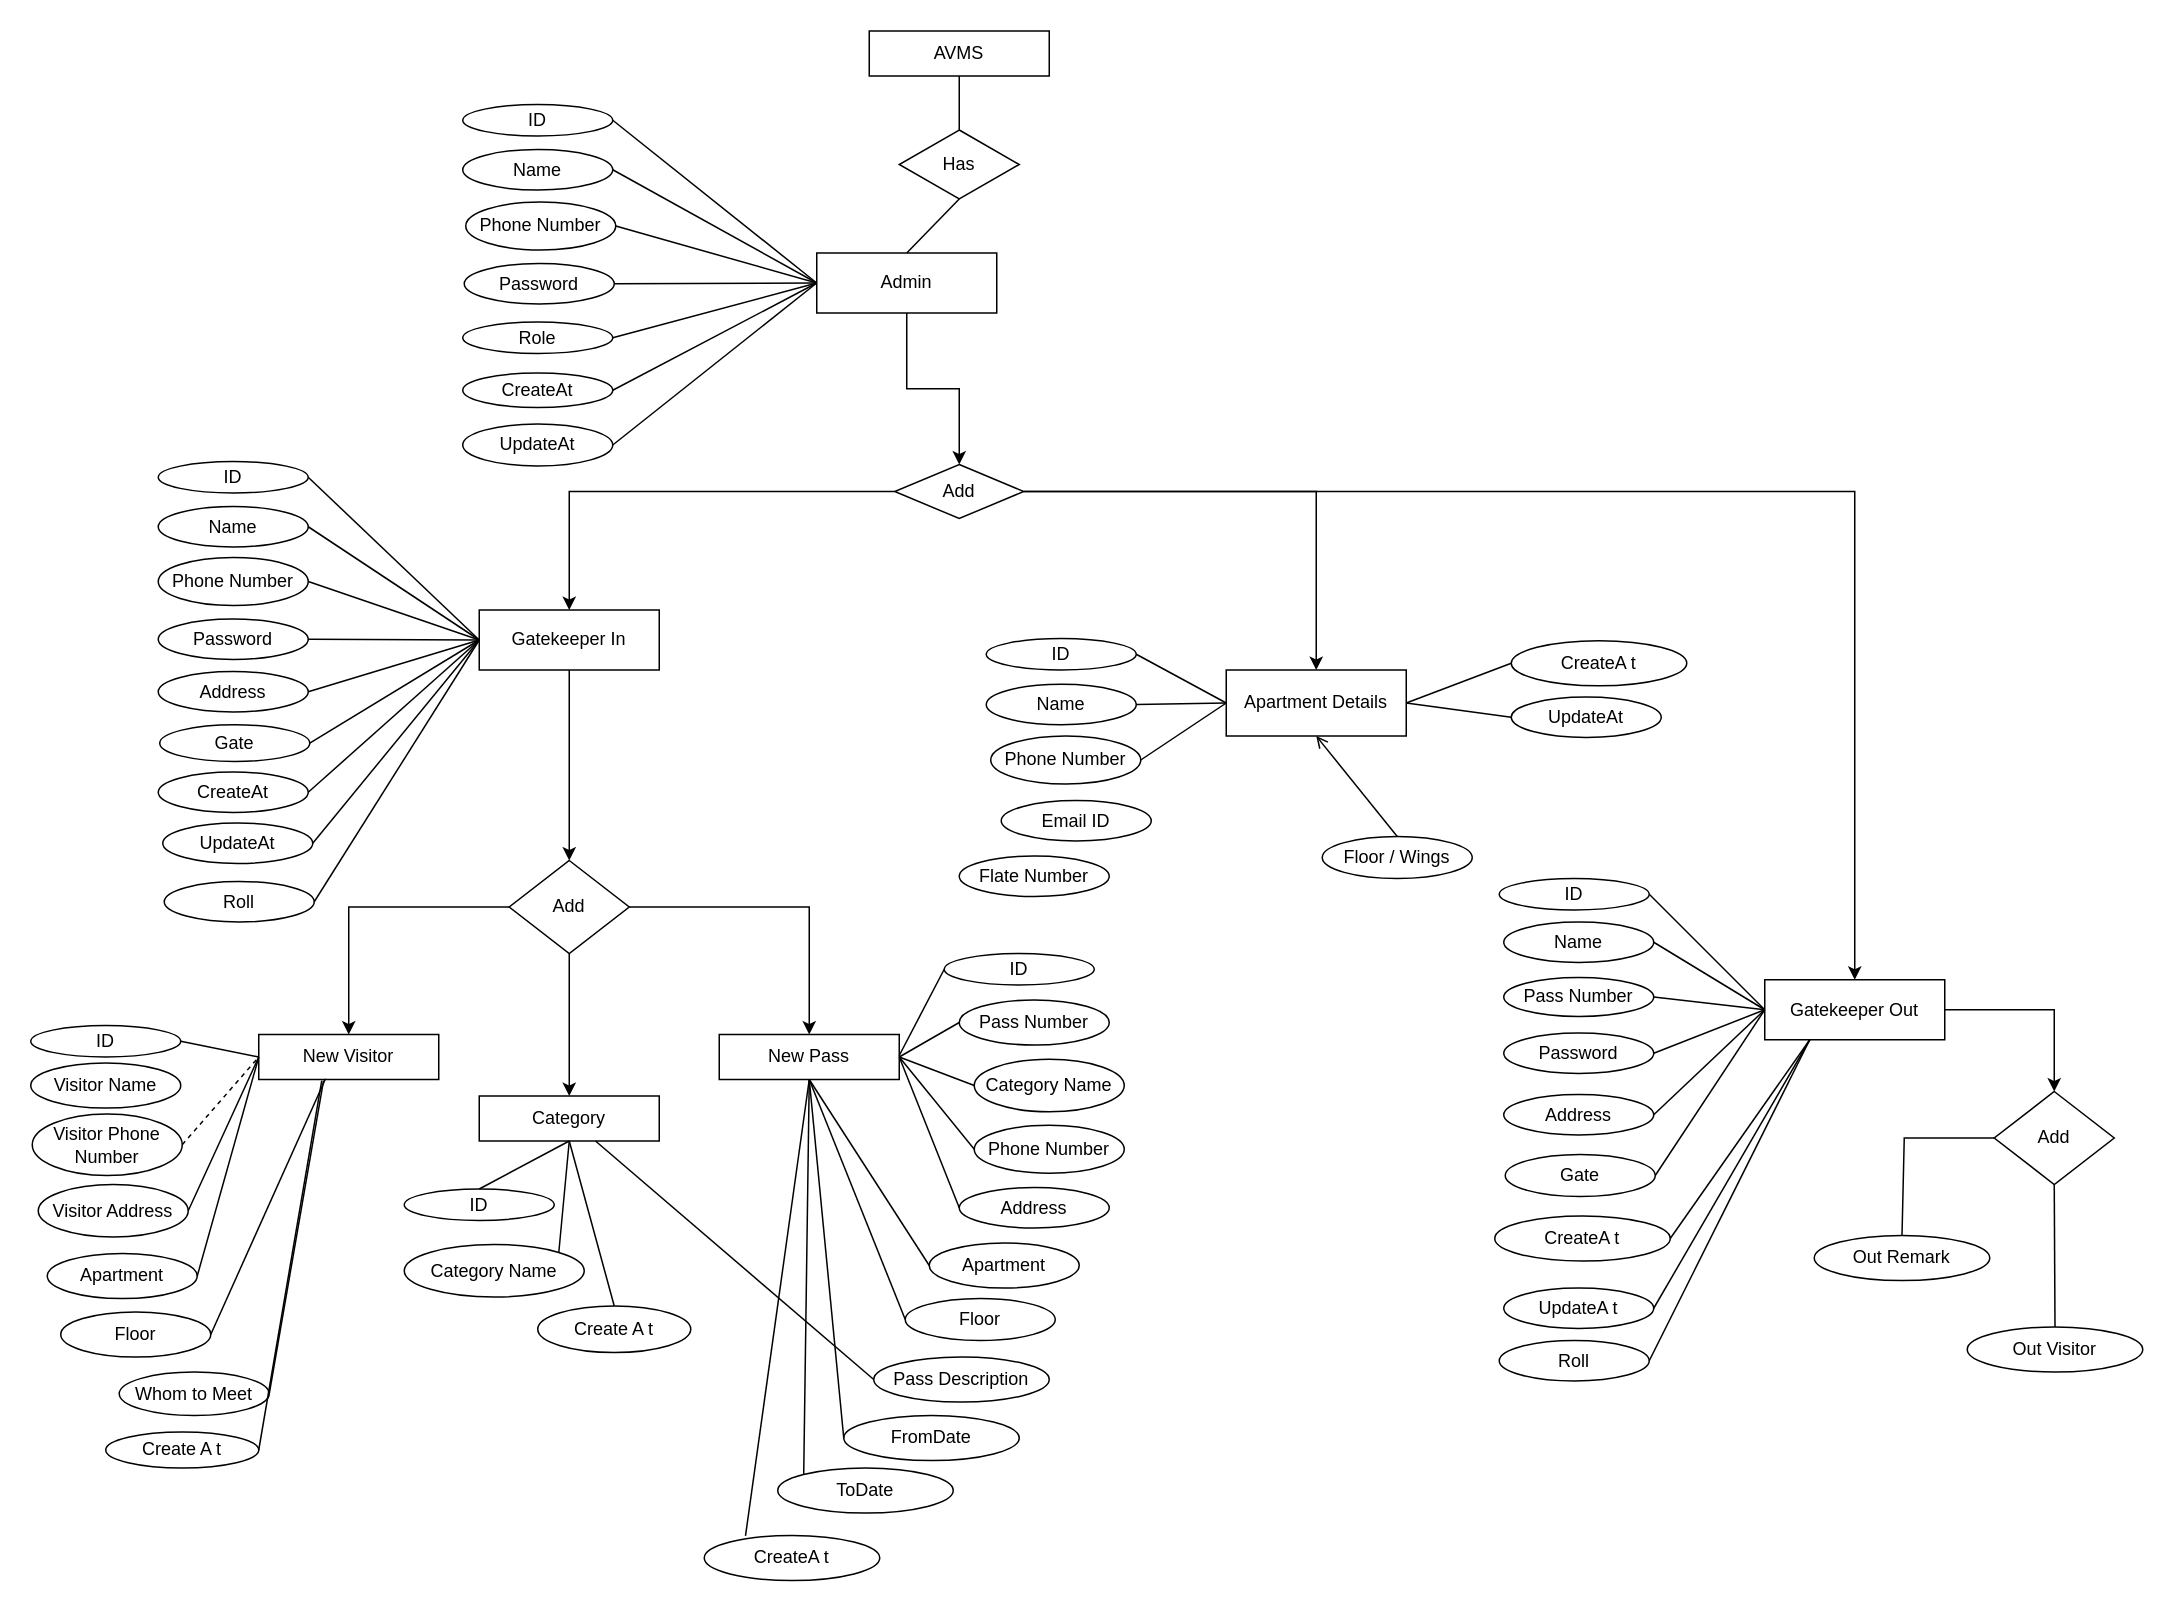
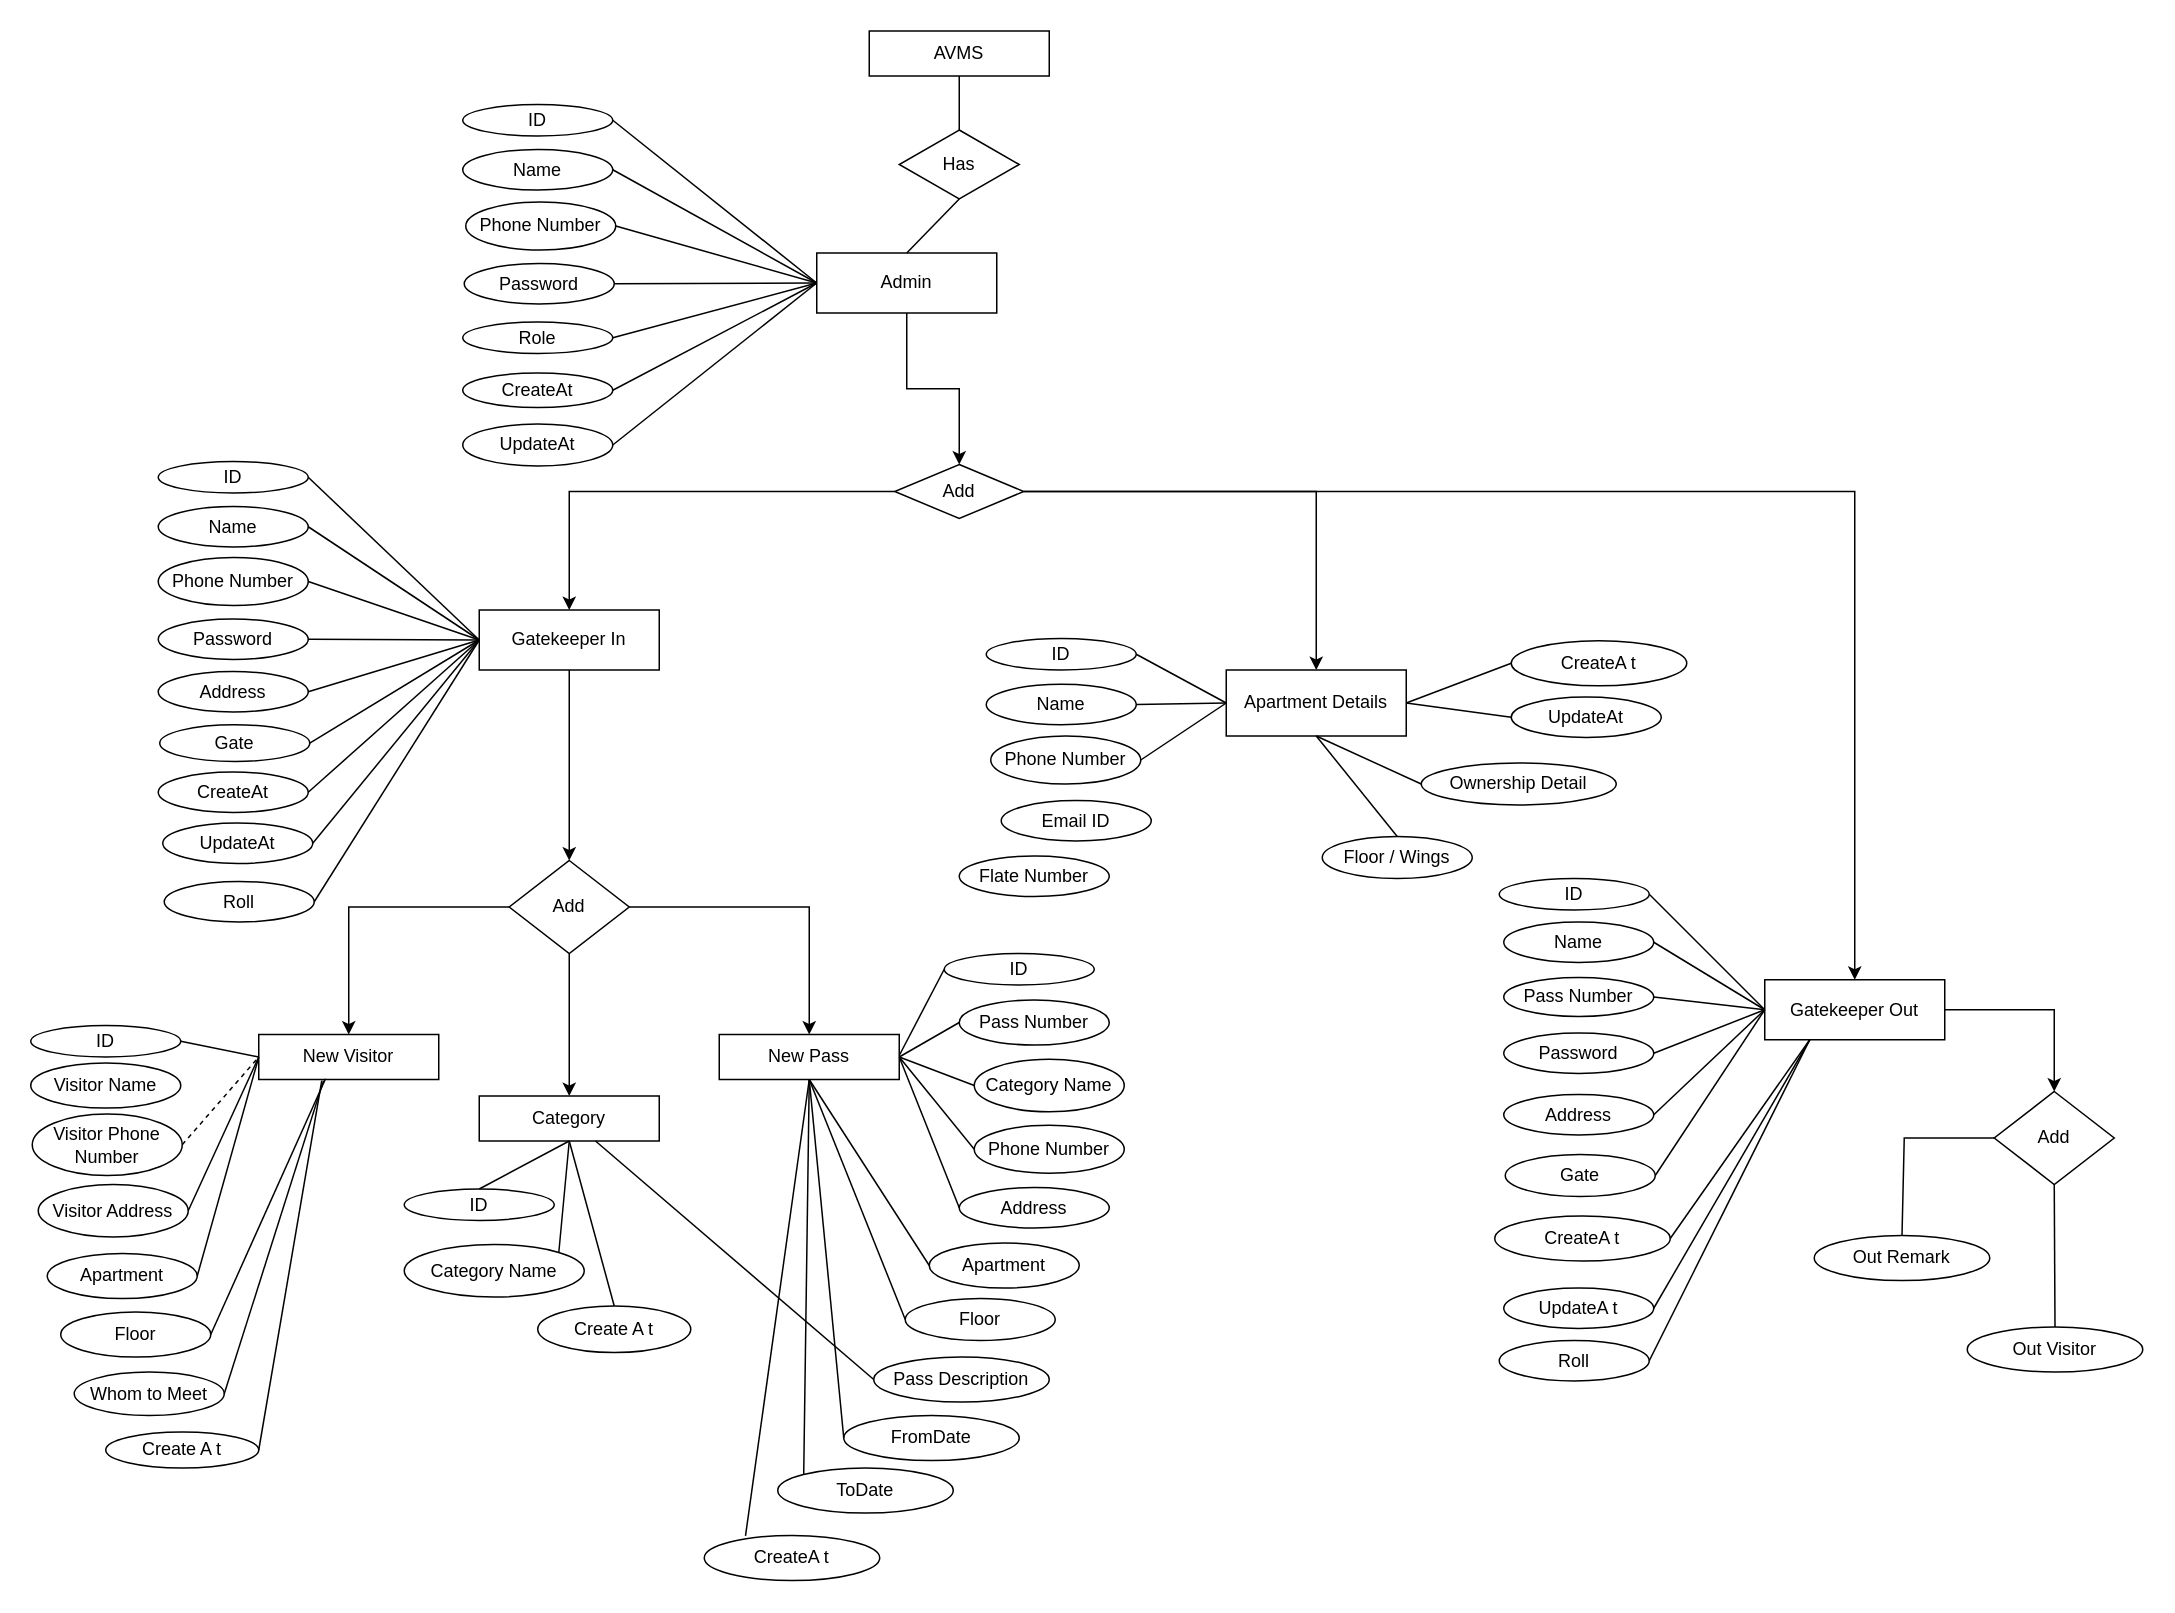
(1320, 741) -> (1320, 740)
none -> (1371, 761)
none -> (1519, 784)
(194, 1394) -> (149, 1394)
